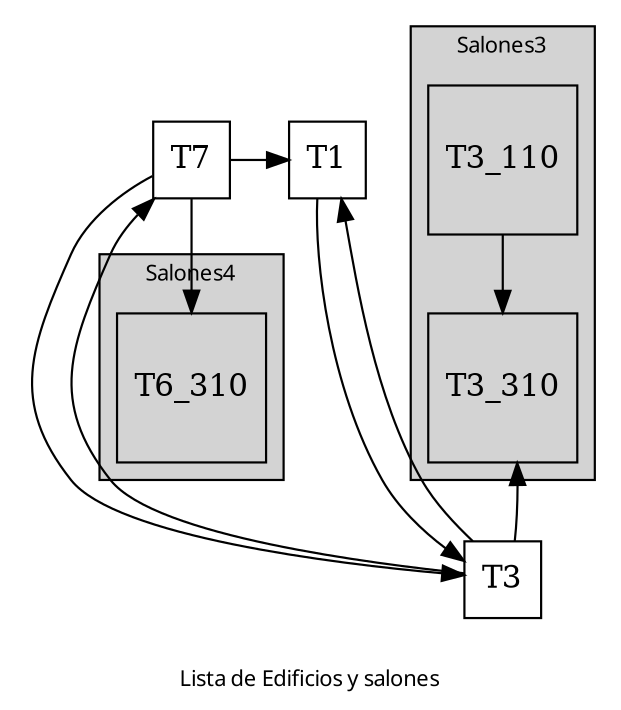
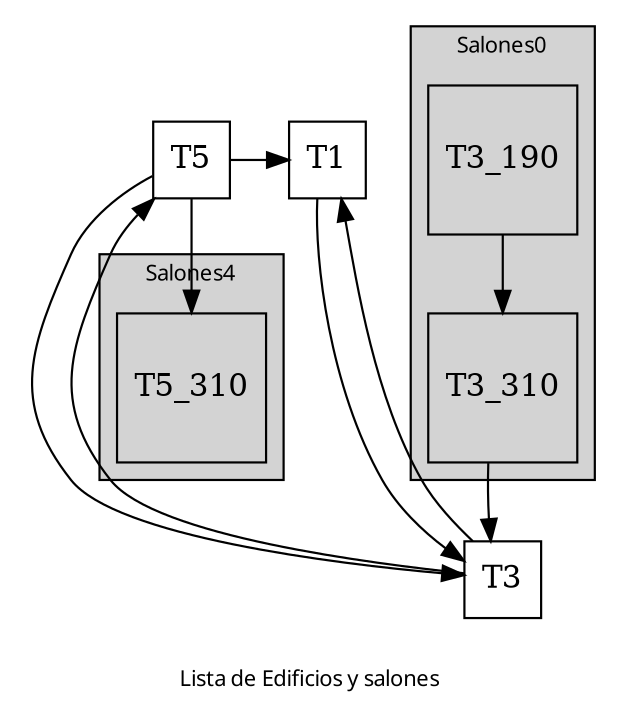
(503, 47) -> (503, 47)
(192, 160) -> (192, 160)
(503, 160) -> (503, 160)
(192, 388) -> (192, 388)
(517, 513) -> (488, 494)
